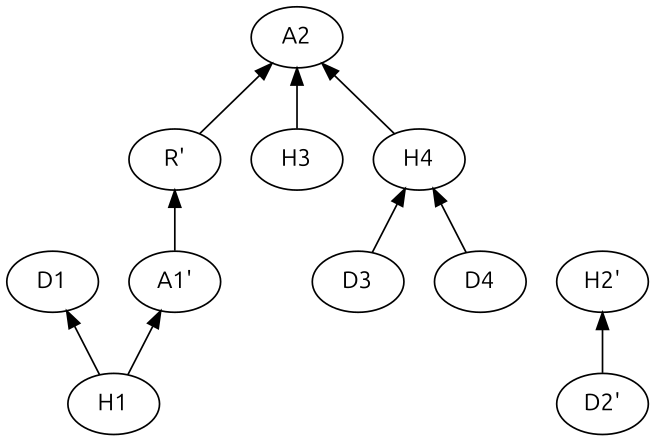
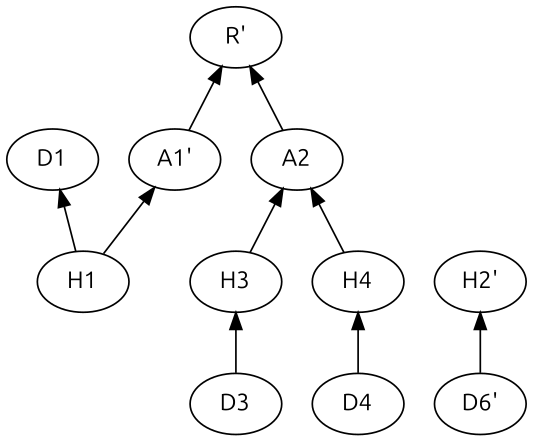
(230, 105) -> (270, 106)
(385, 228) -> (236, 351)
(603, 404) -> (480, 404)
